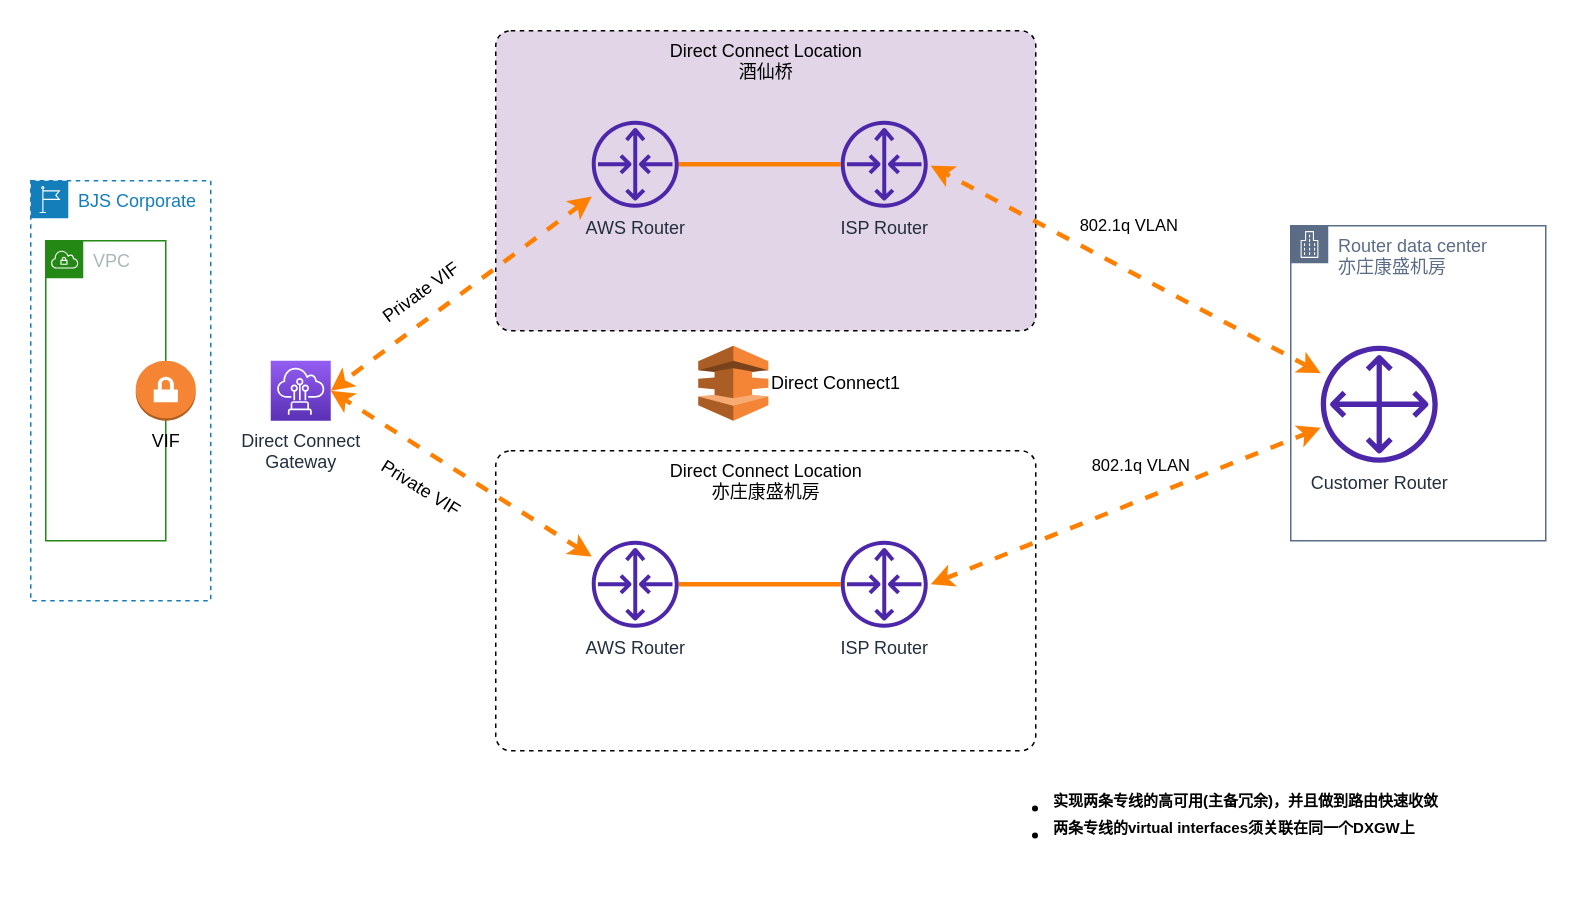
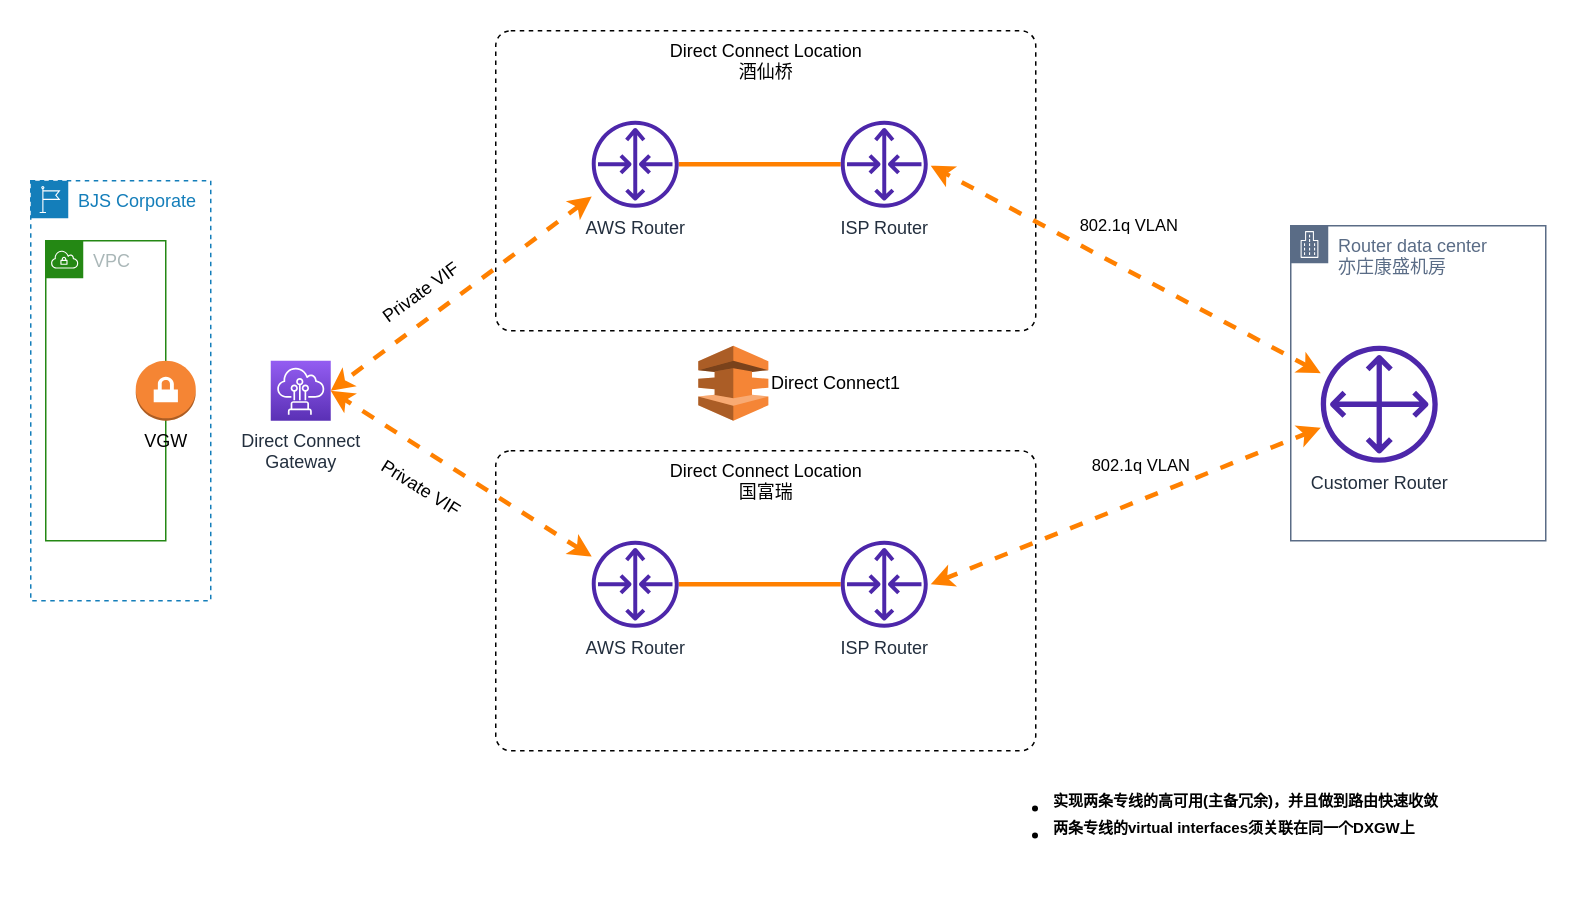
(766, 181) -> (766, 181)
(167, 442) -> (167, 442)
(767, 483) -> (767, 483)
